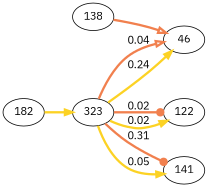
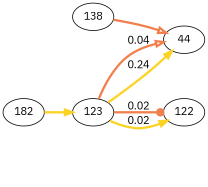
(184, 40) -> (184, 40)
(93, 112) -> (93, 112)
(184, 170) -> none
